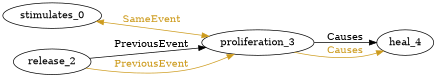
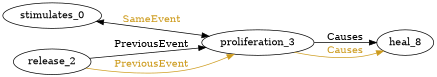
(153, 29) -> (153, 29)
(405, 43) -> (405, 43)
